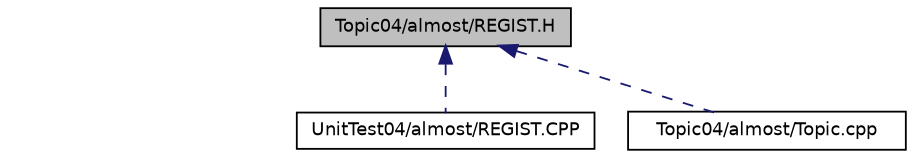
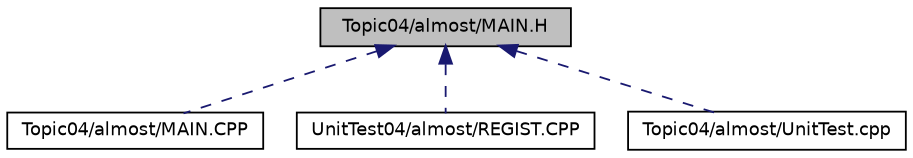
(446, 27) -> (446, 27)
none -> (135, 131)
(767, 131) -> (767, 131)
